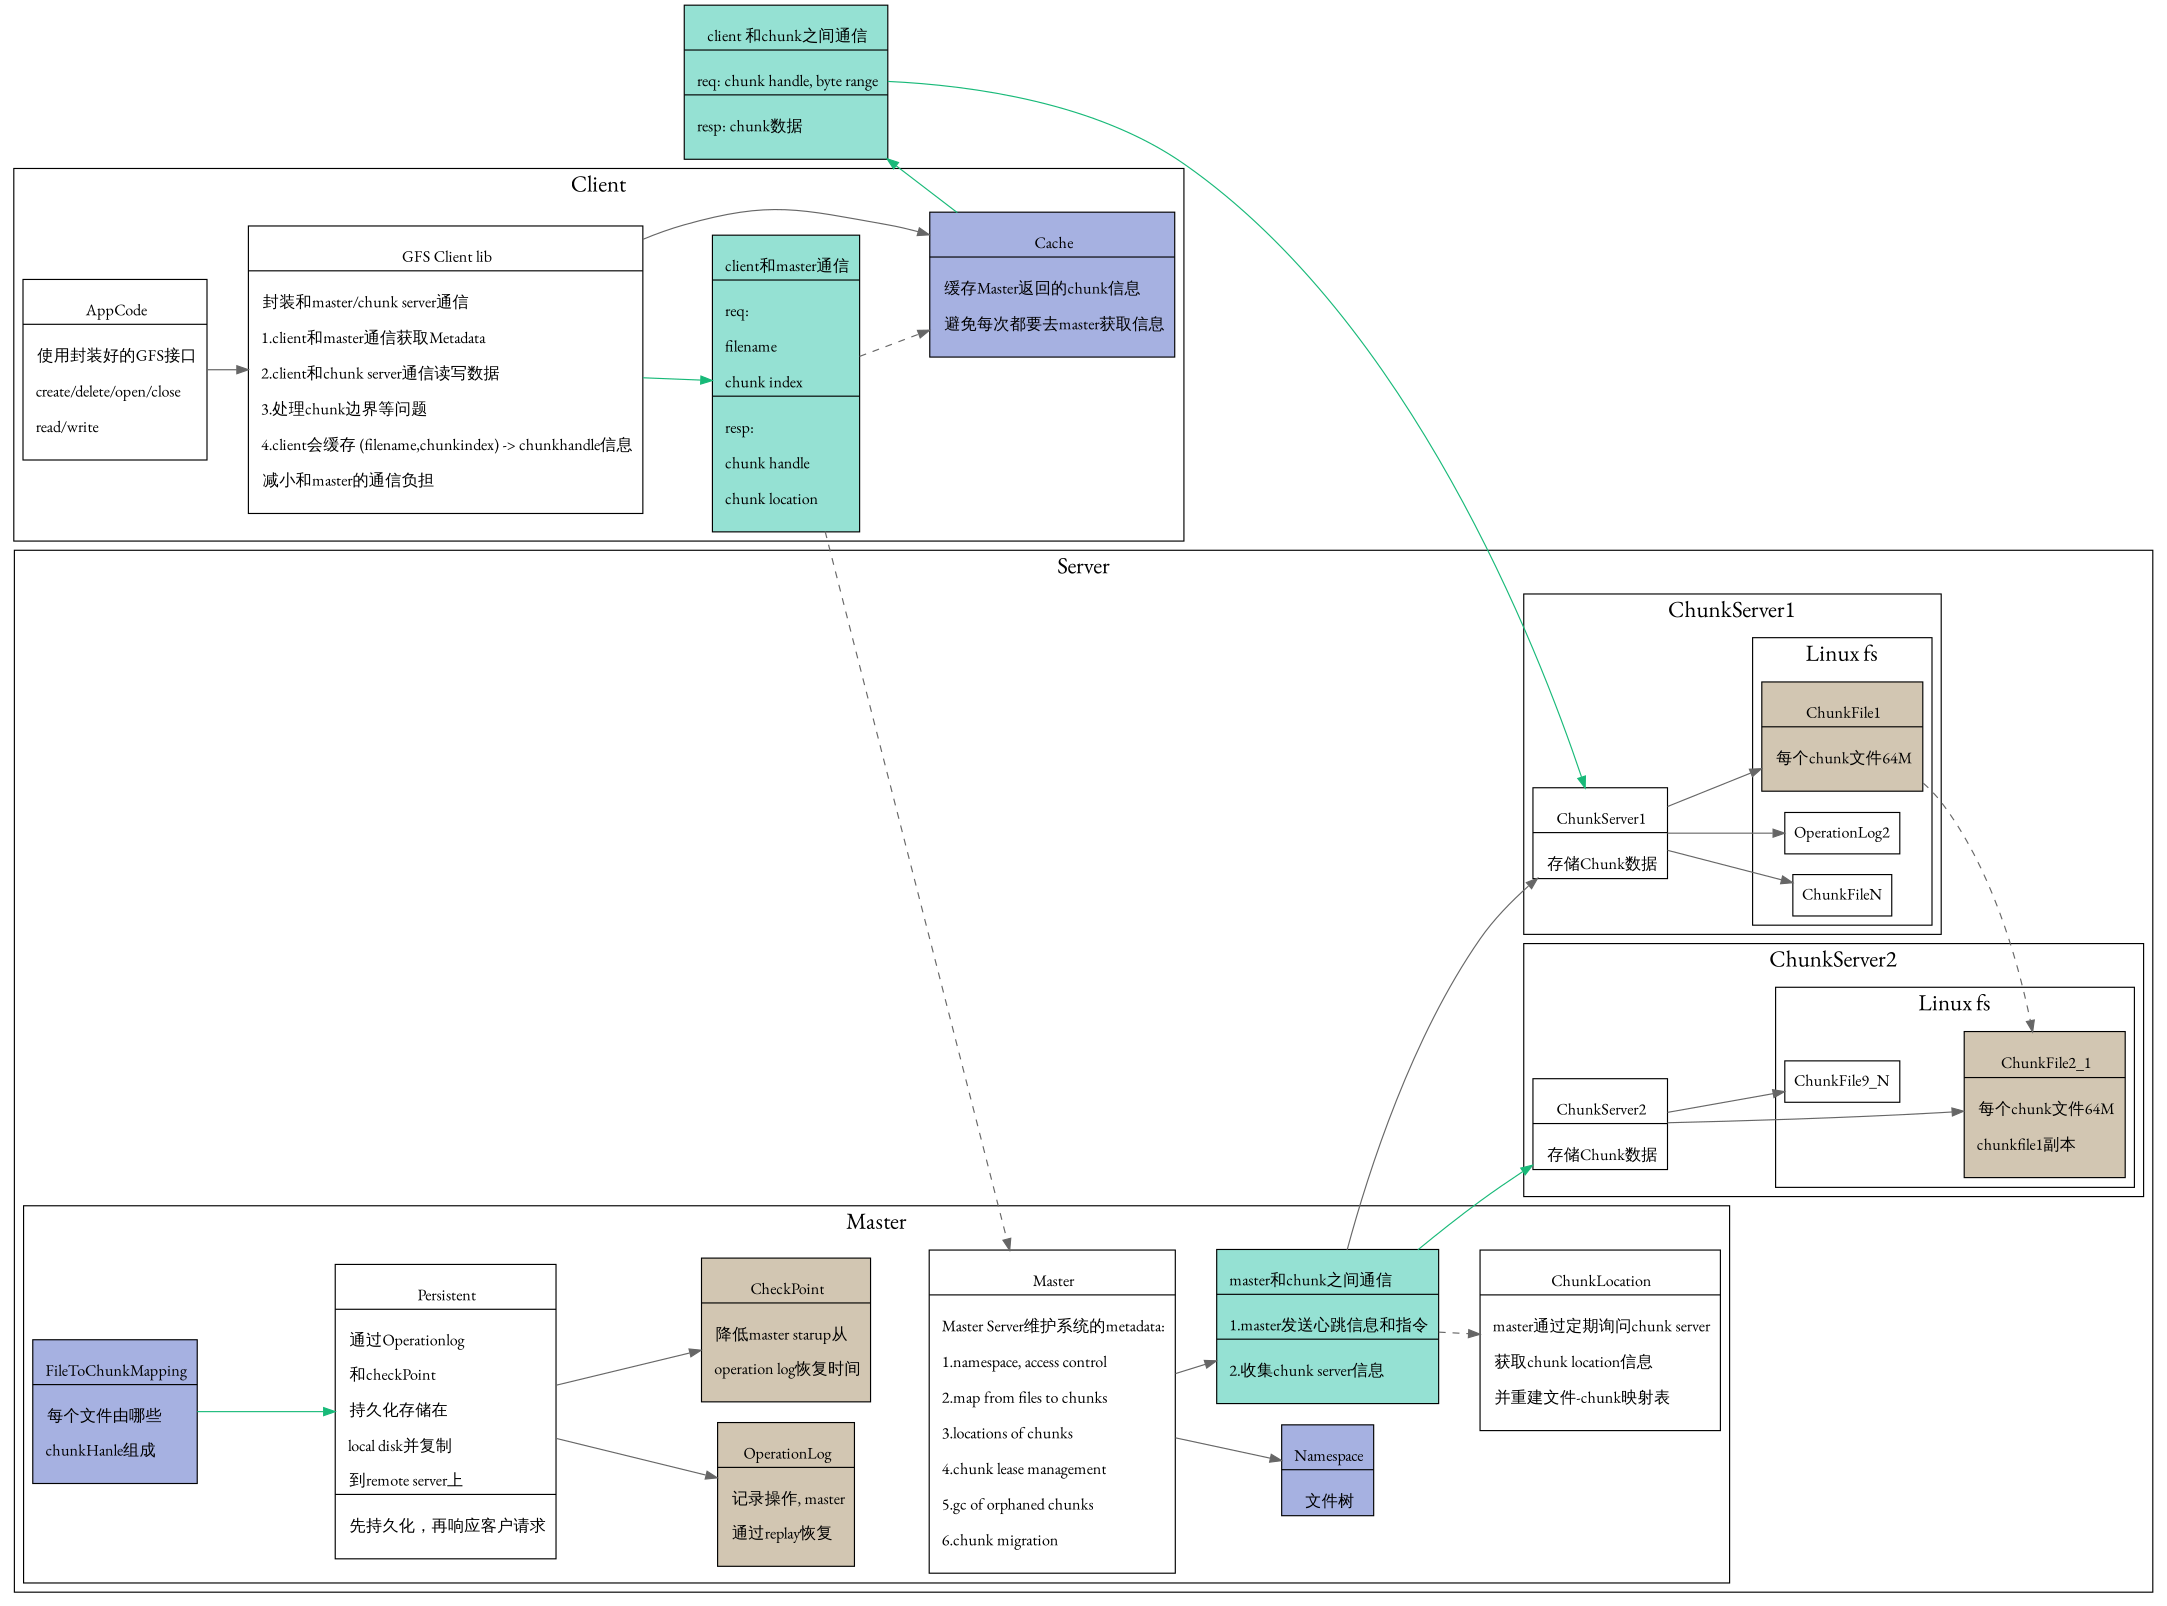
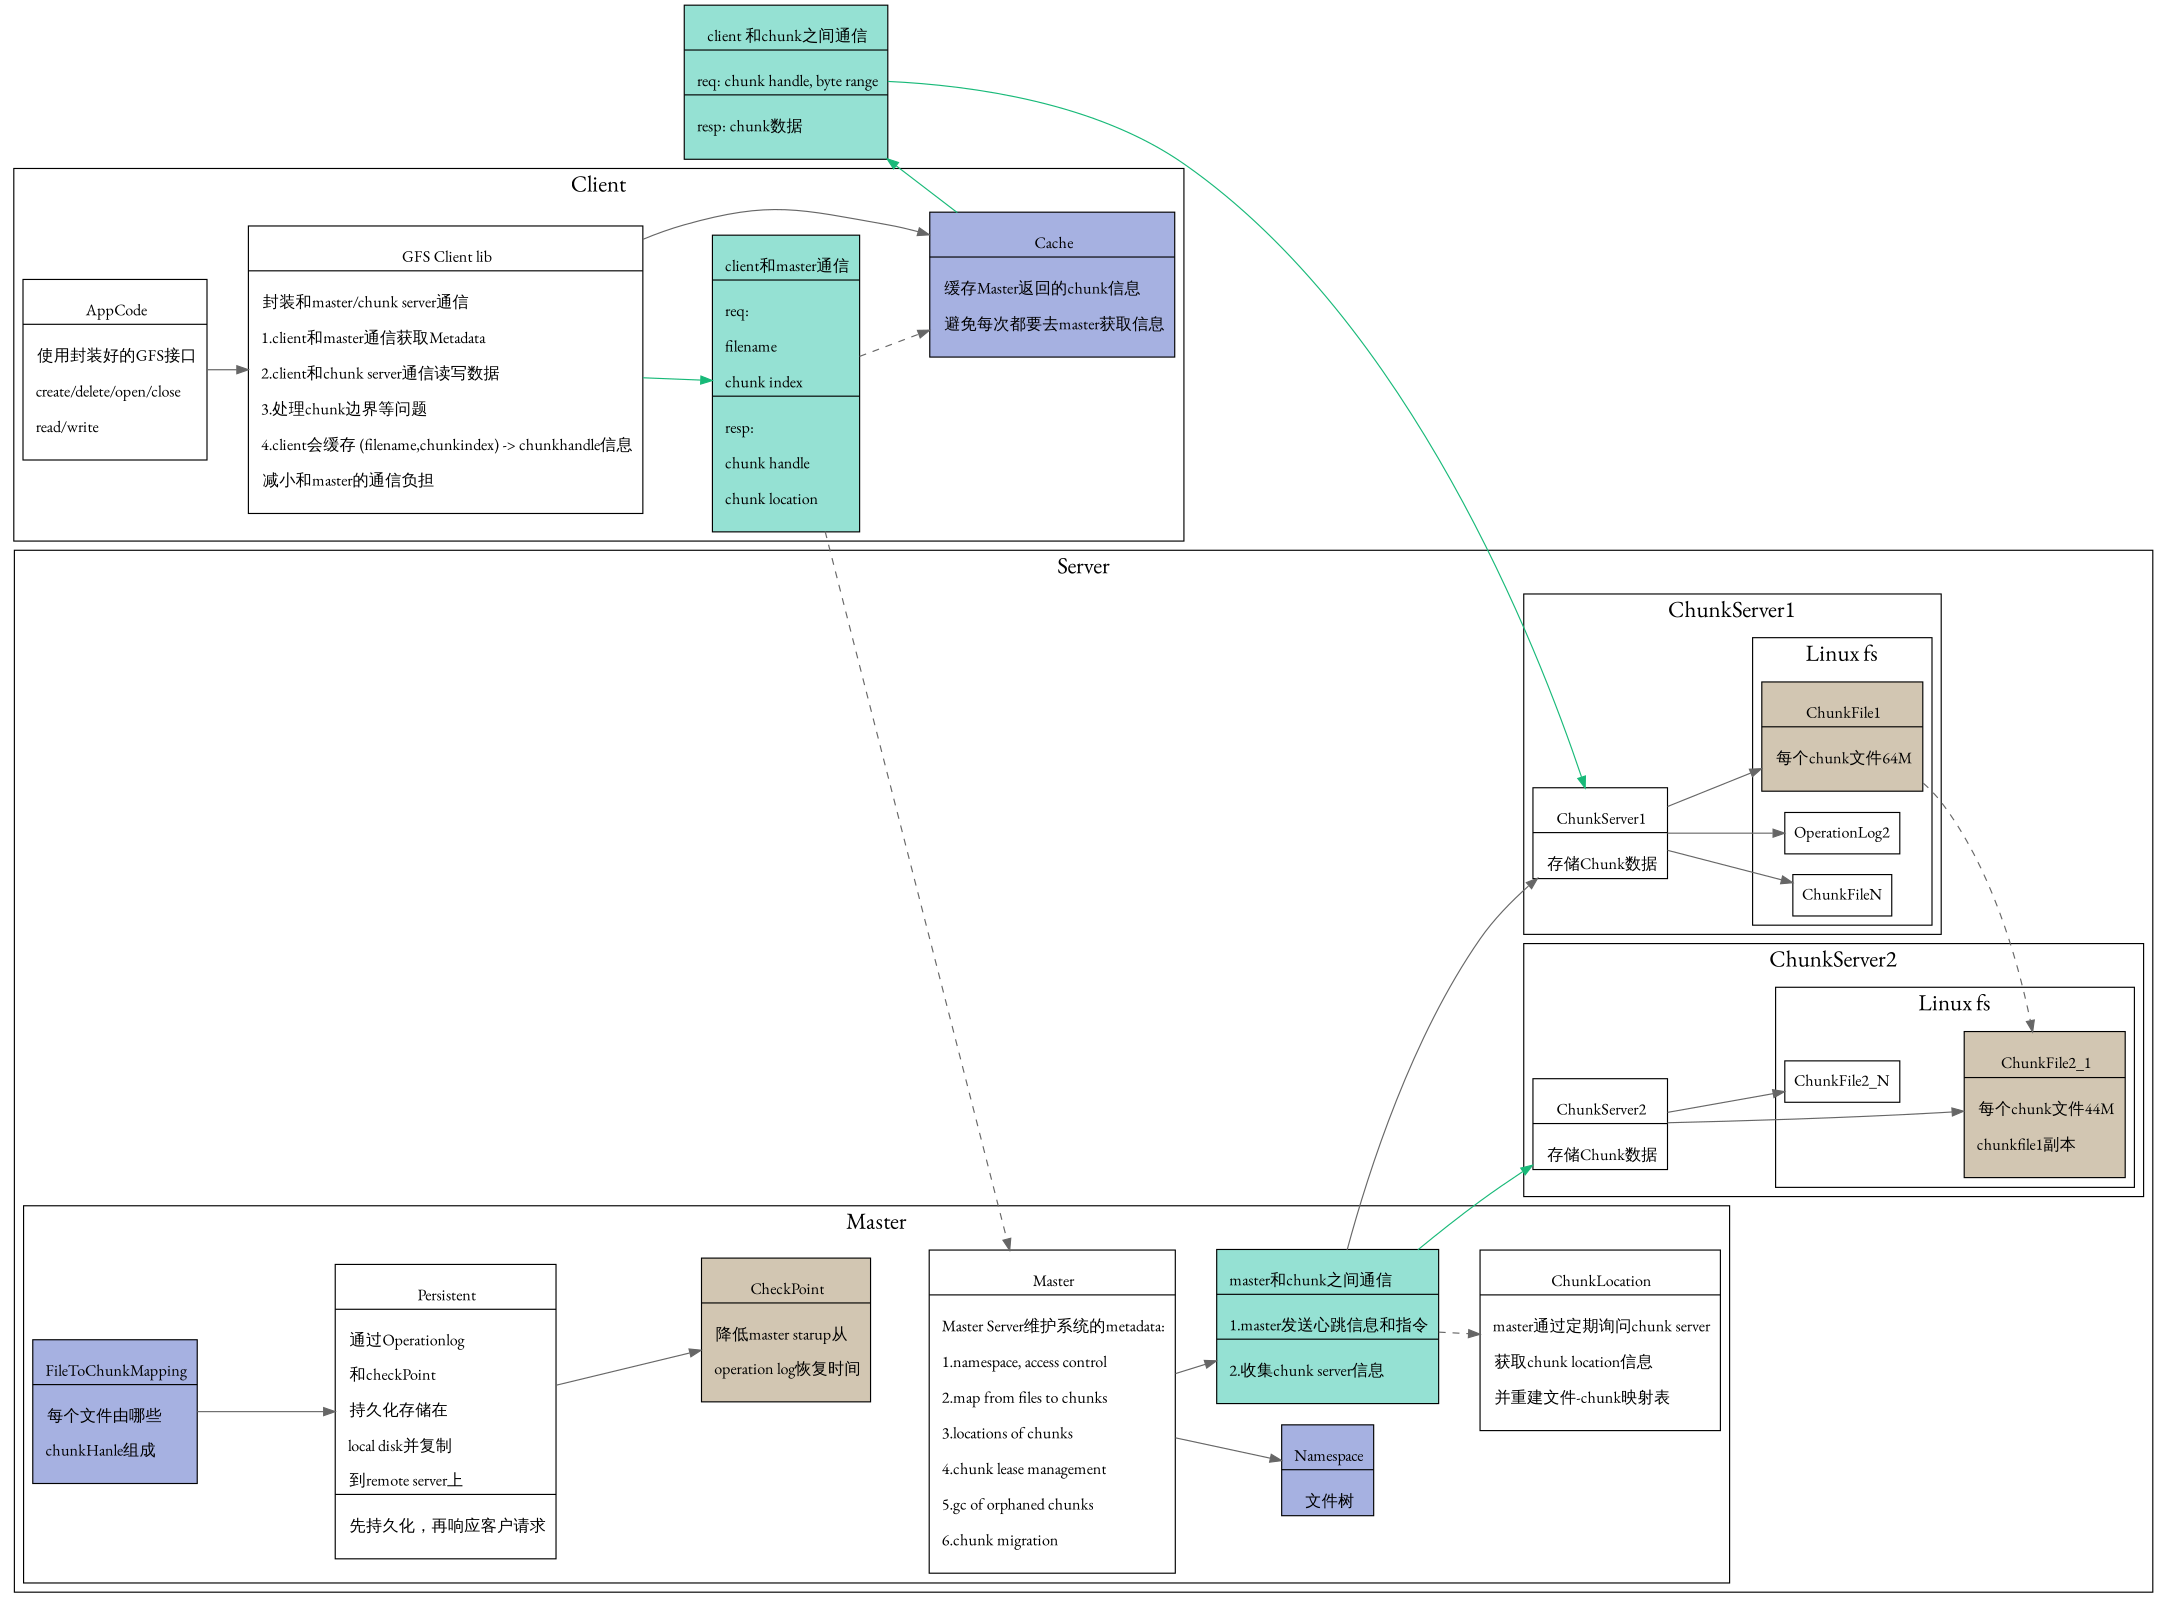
(1842, 1082) -> (1842, 1082)
(2045, 1109) -> (2045, 1109)
(260, 1412) -> (260, 1412)
(786, 1494) -> none
